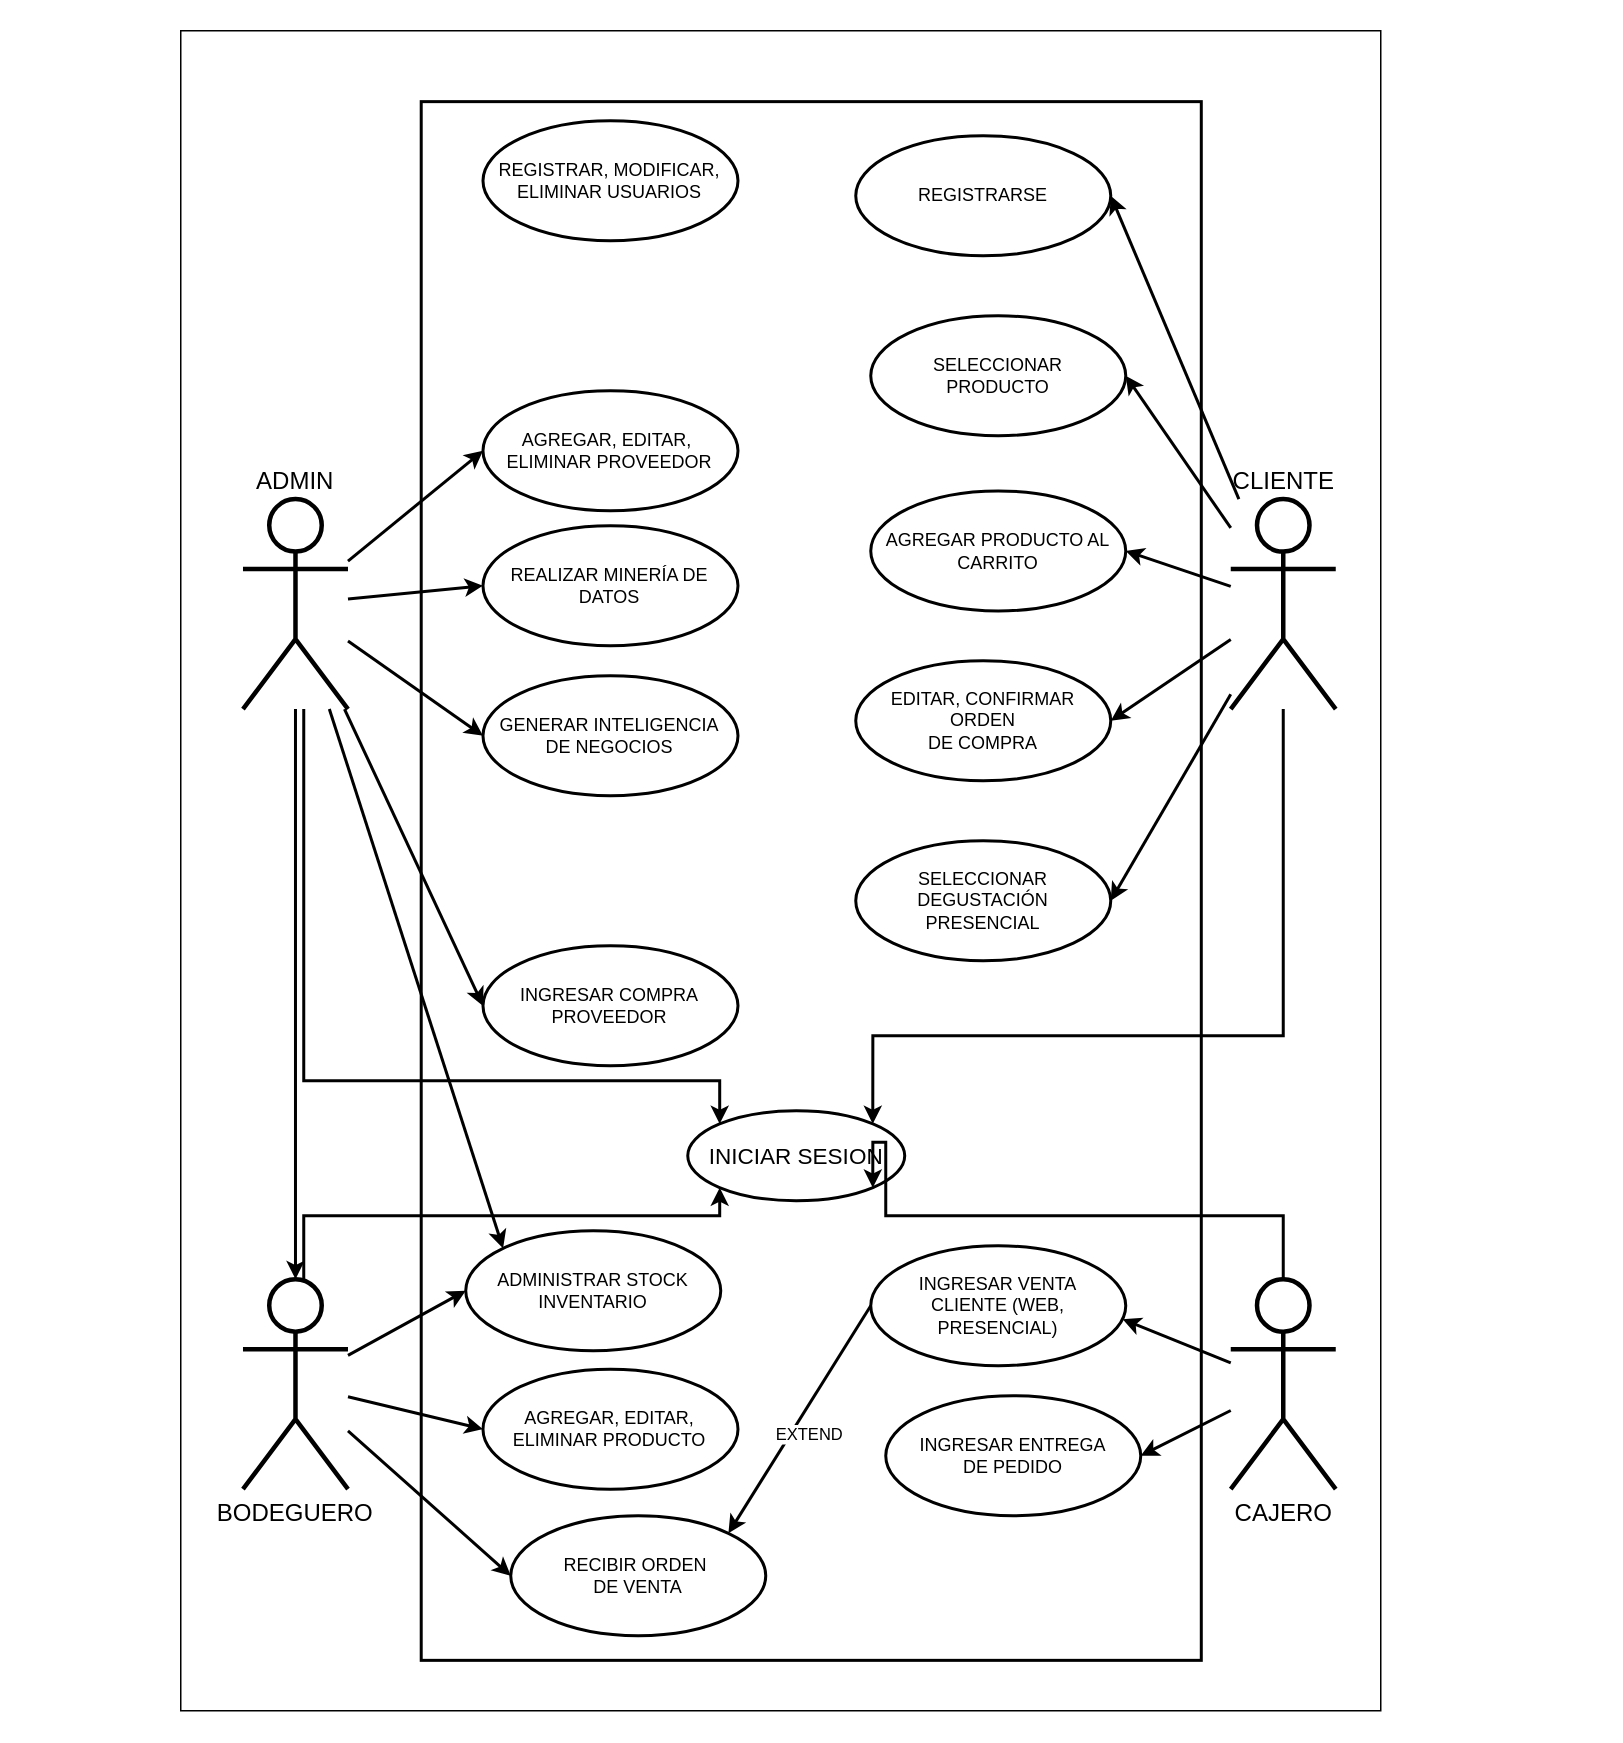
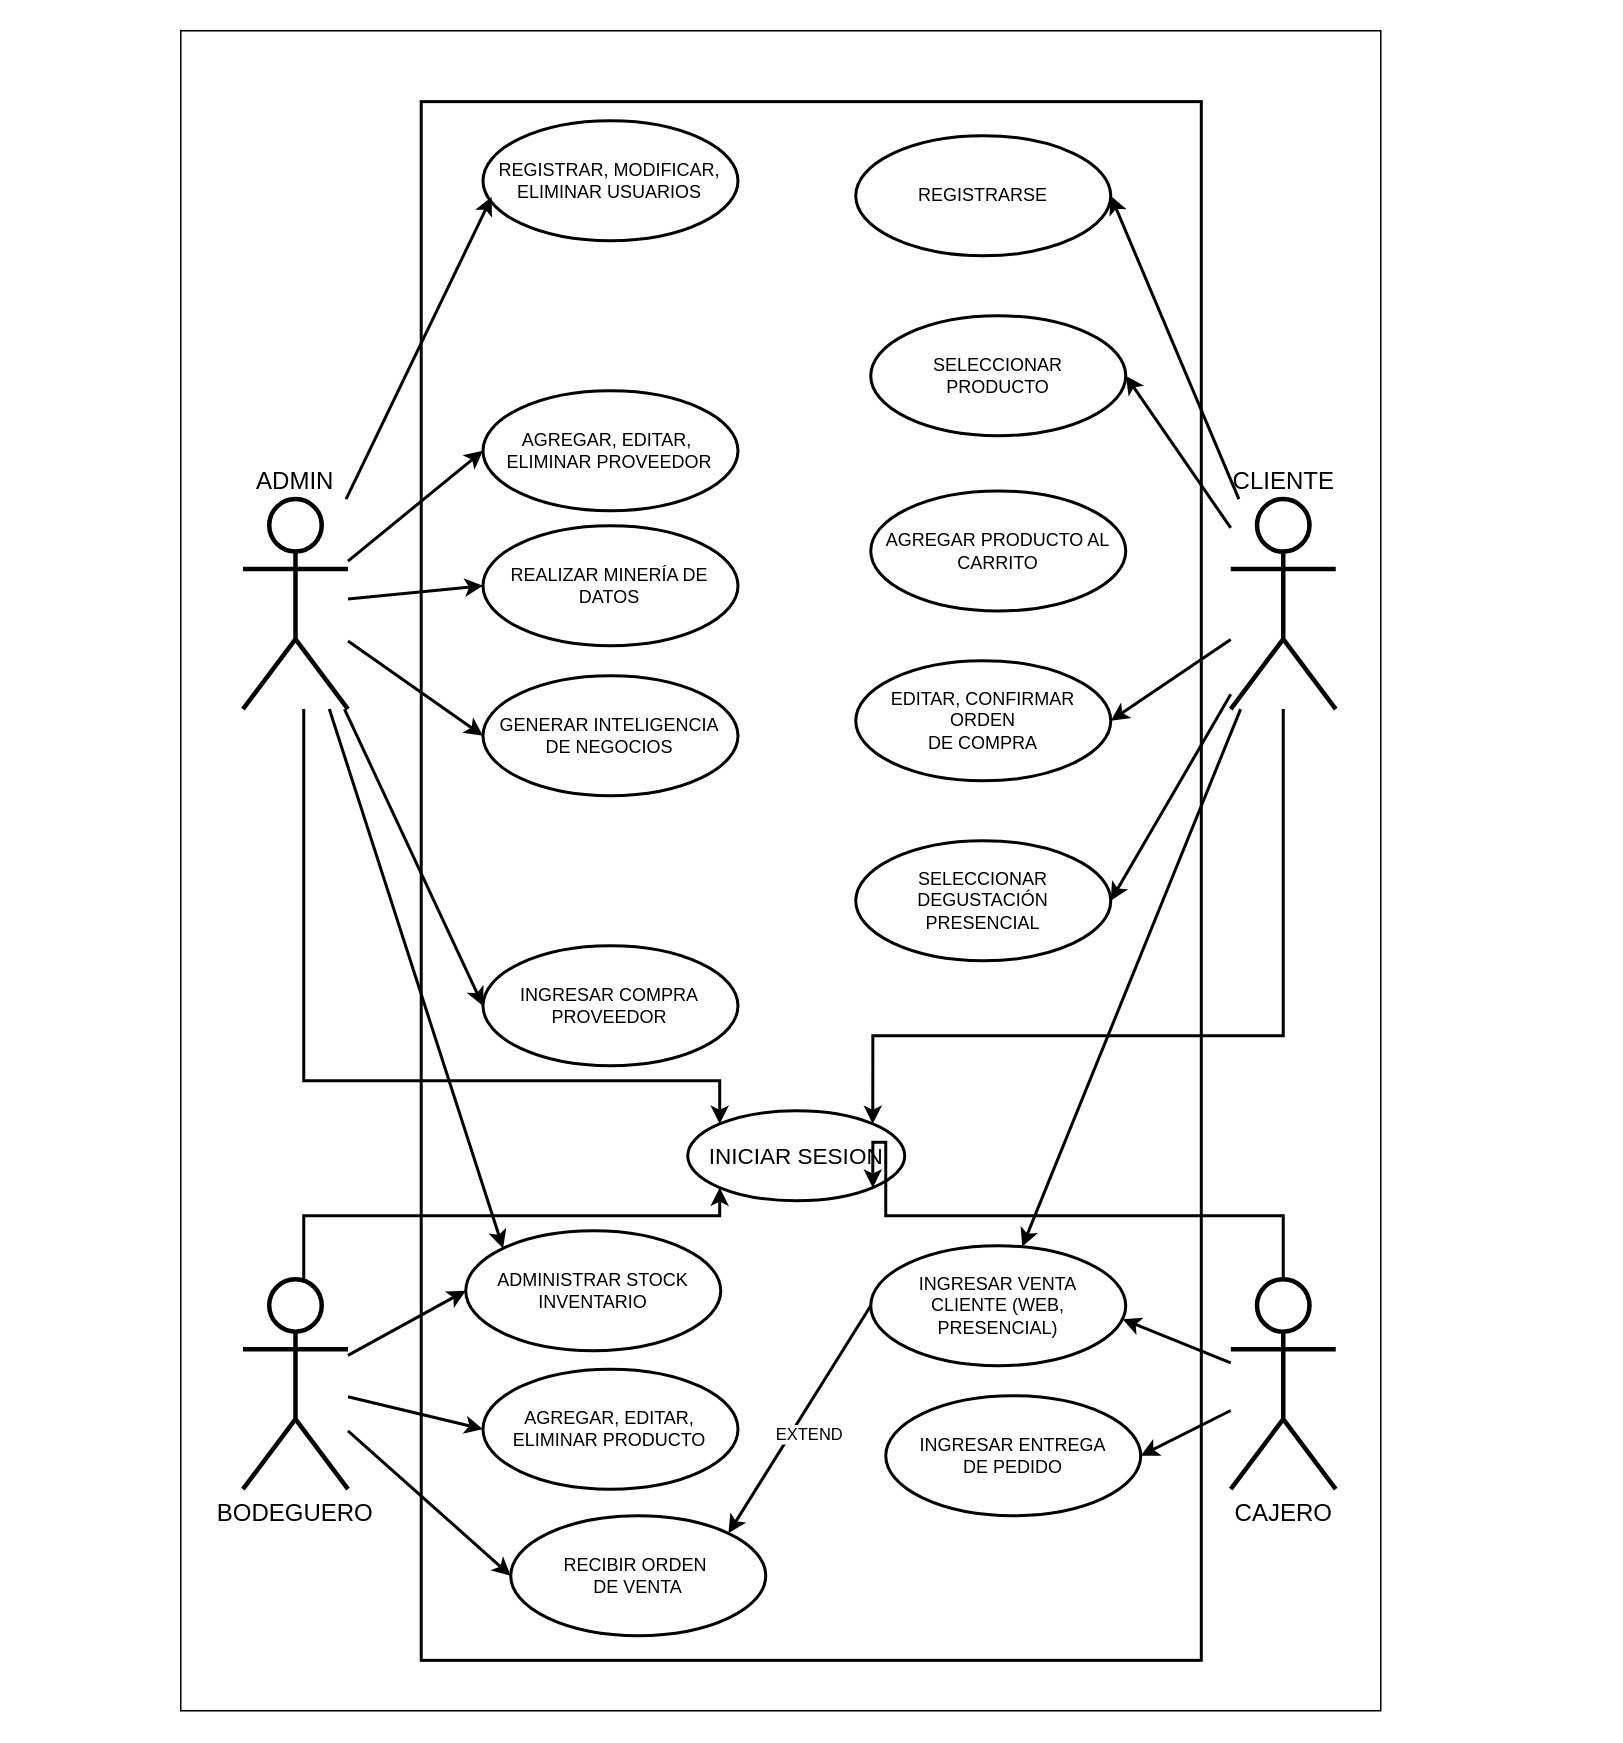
(1184, 571) -> (1134, 972)
(295, 987) -> (416, 354)
